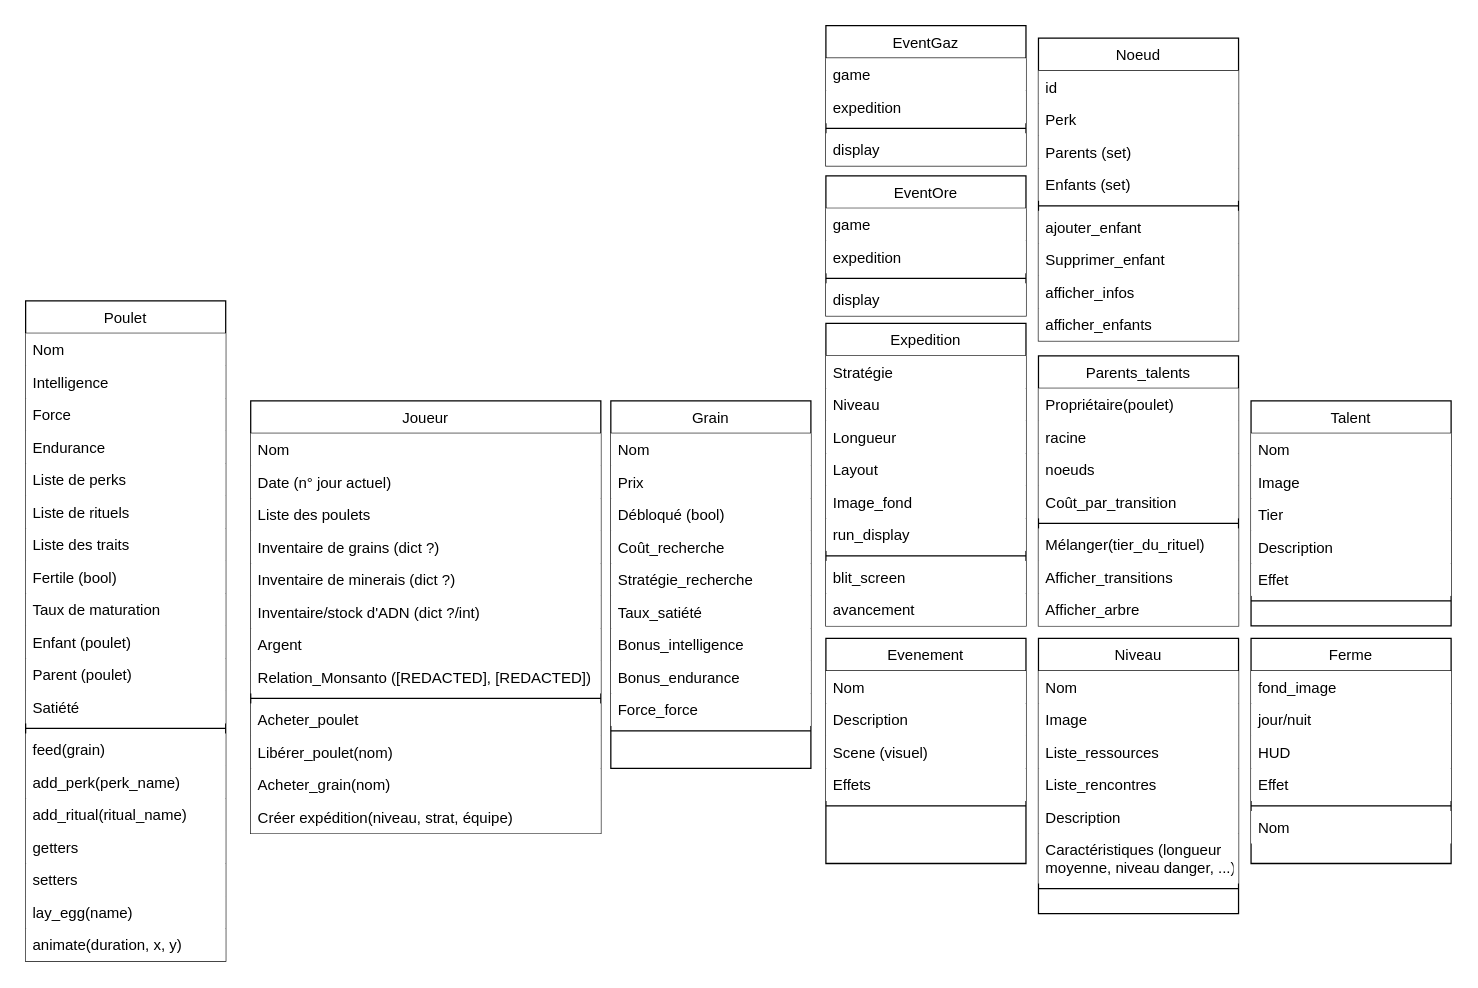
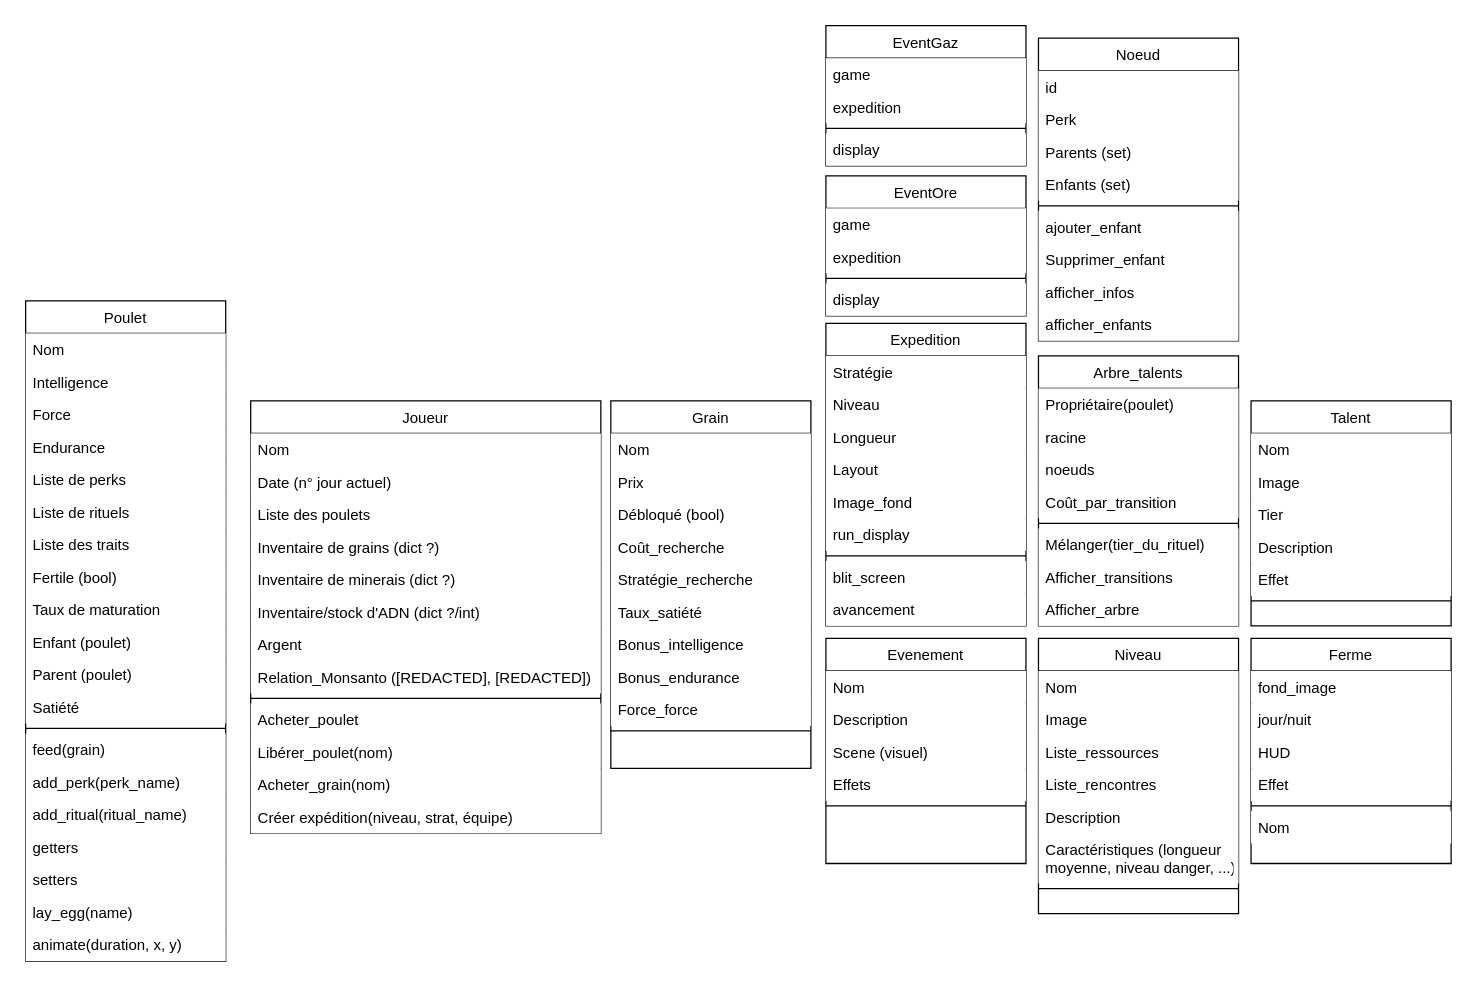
(1138, 373) -> (1138, 373)
